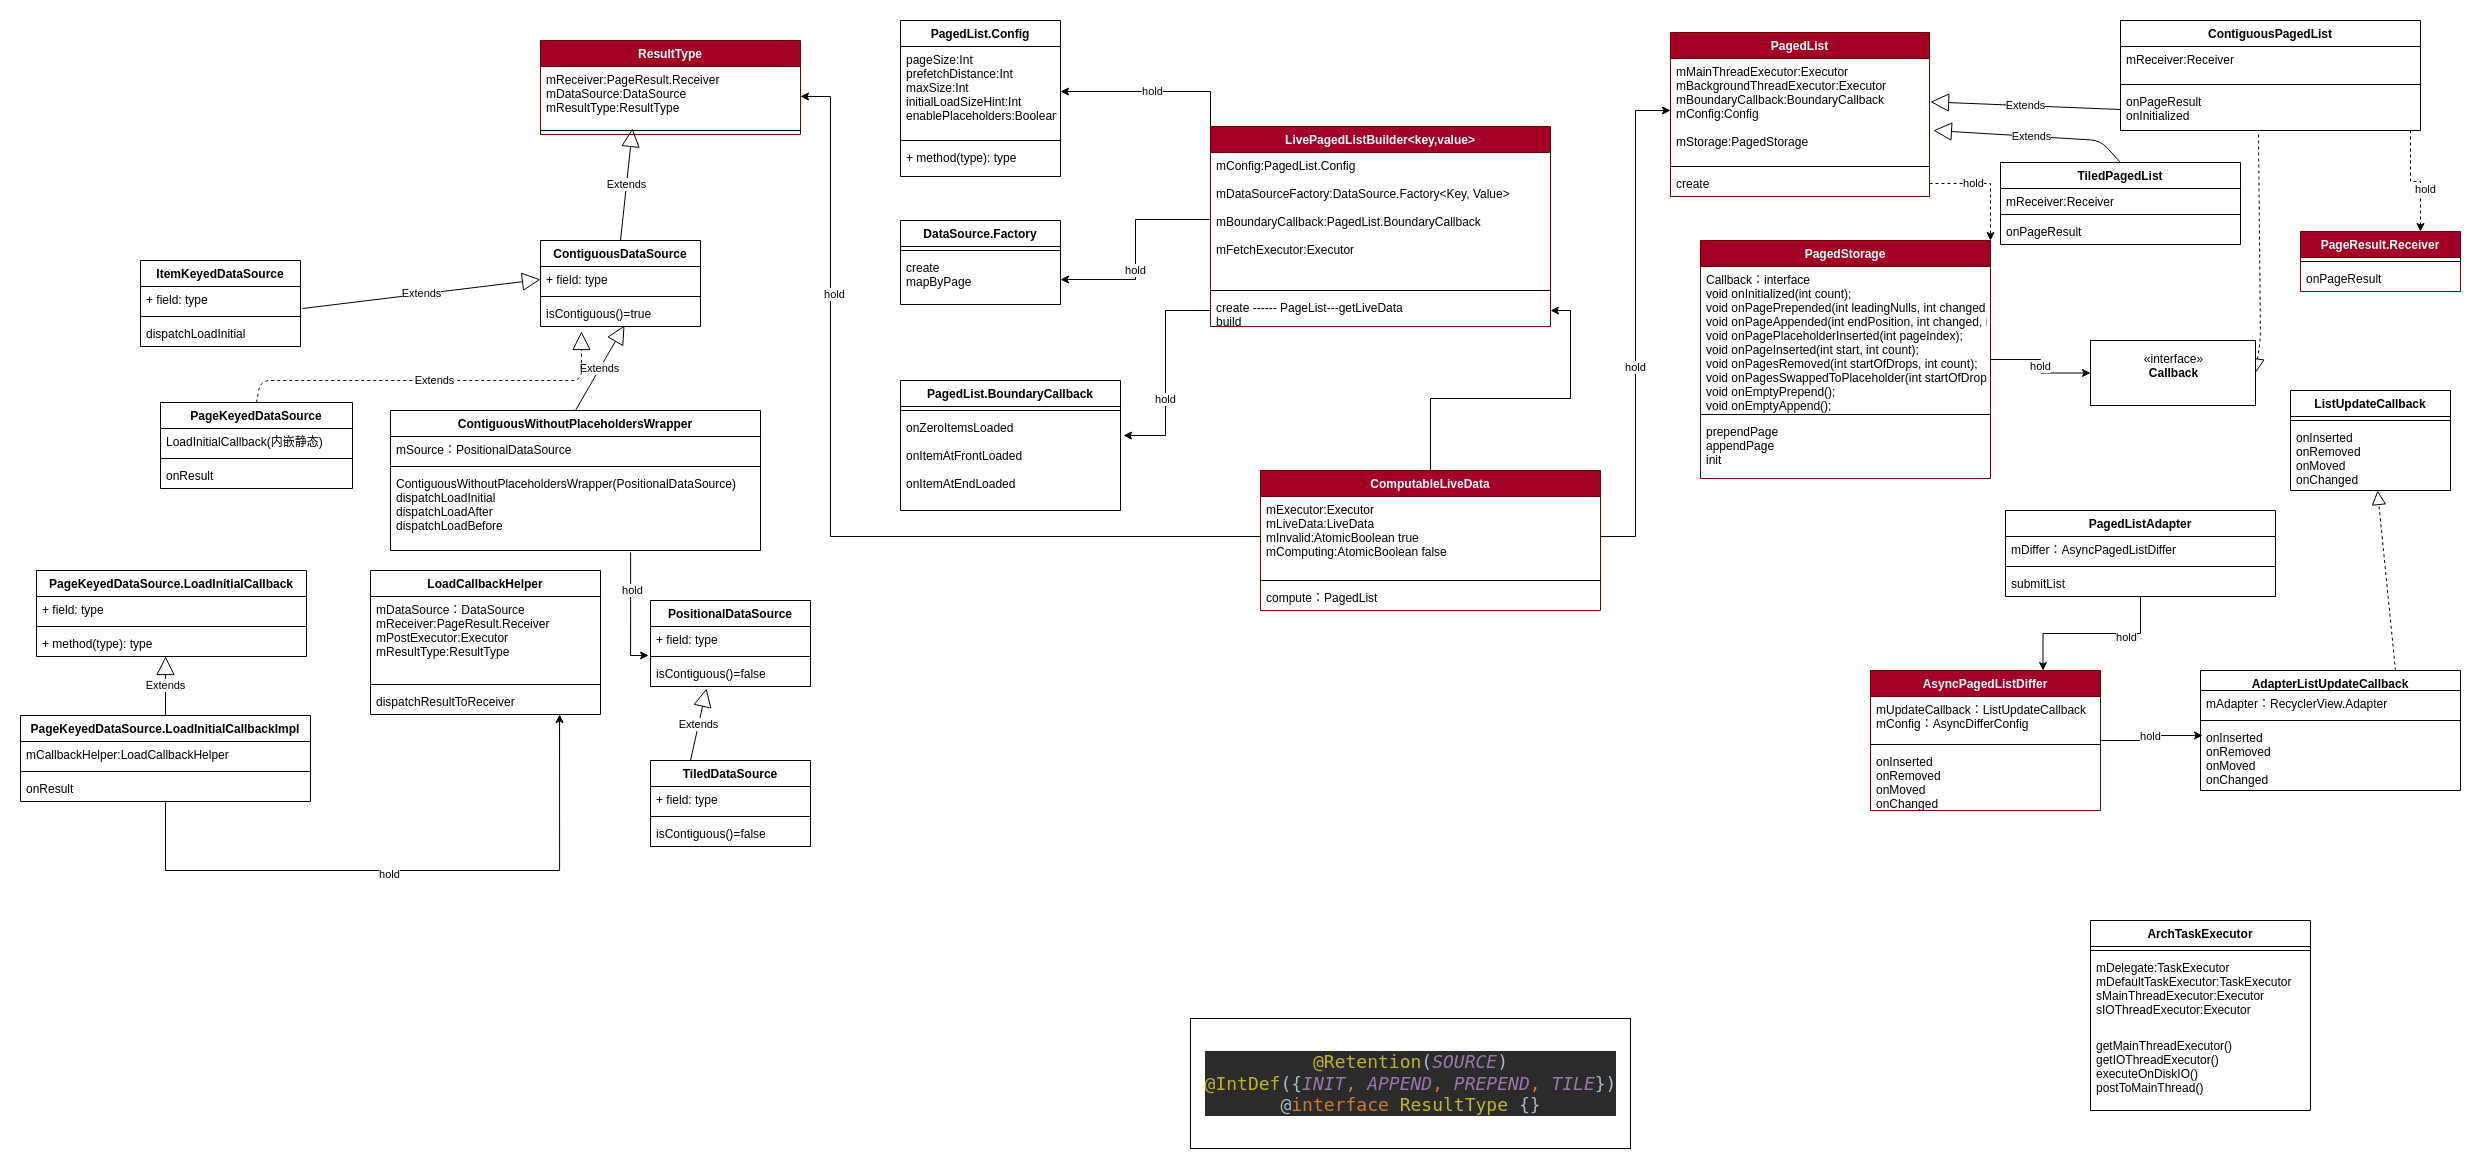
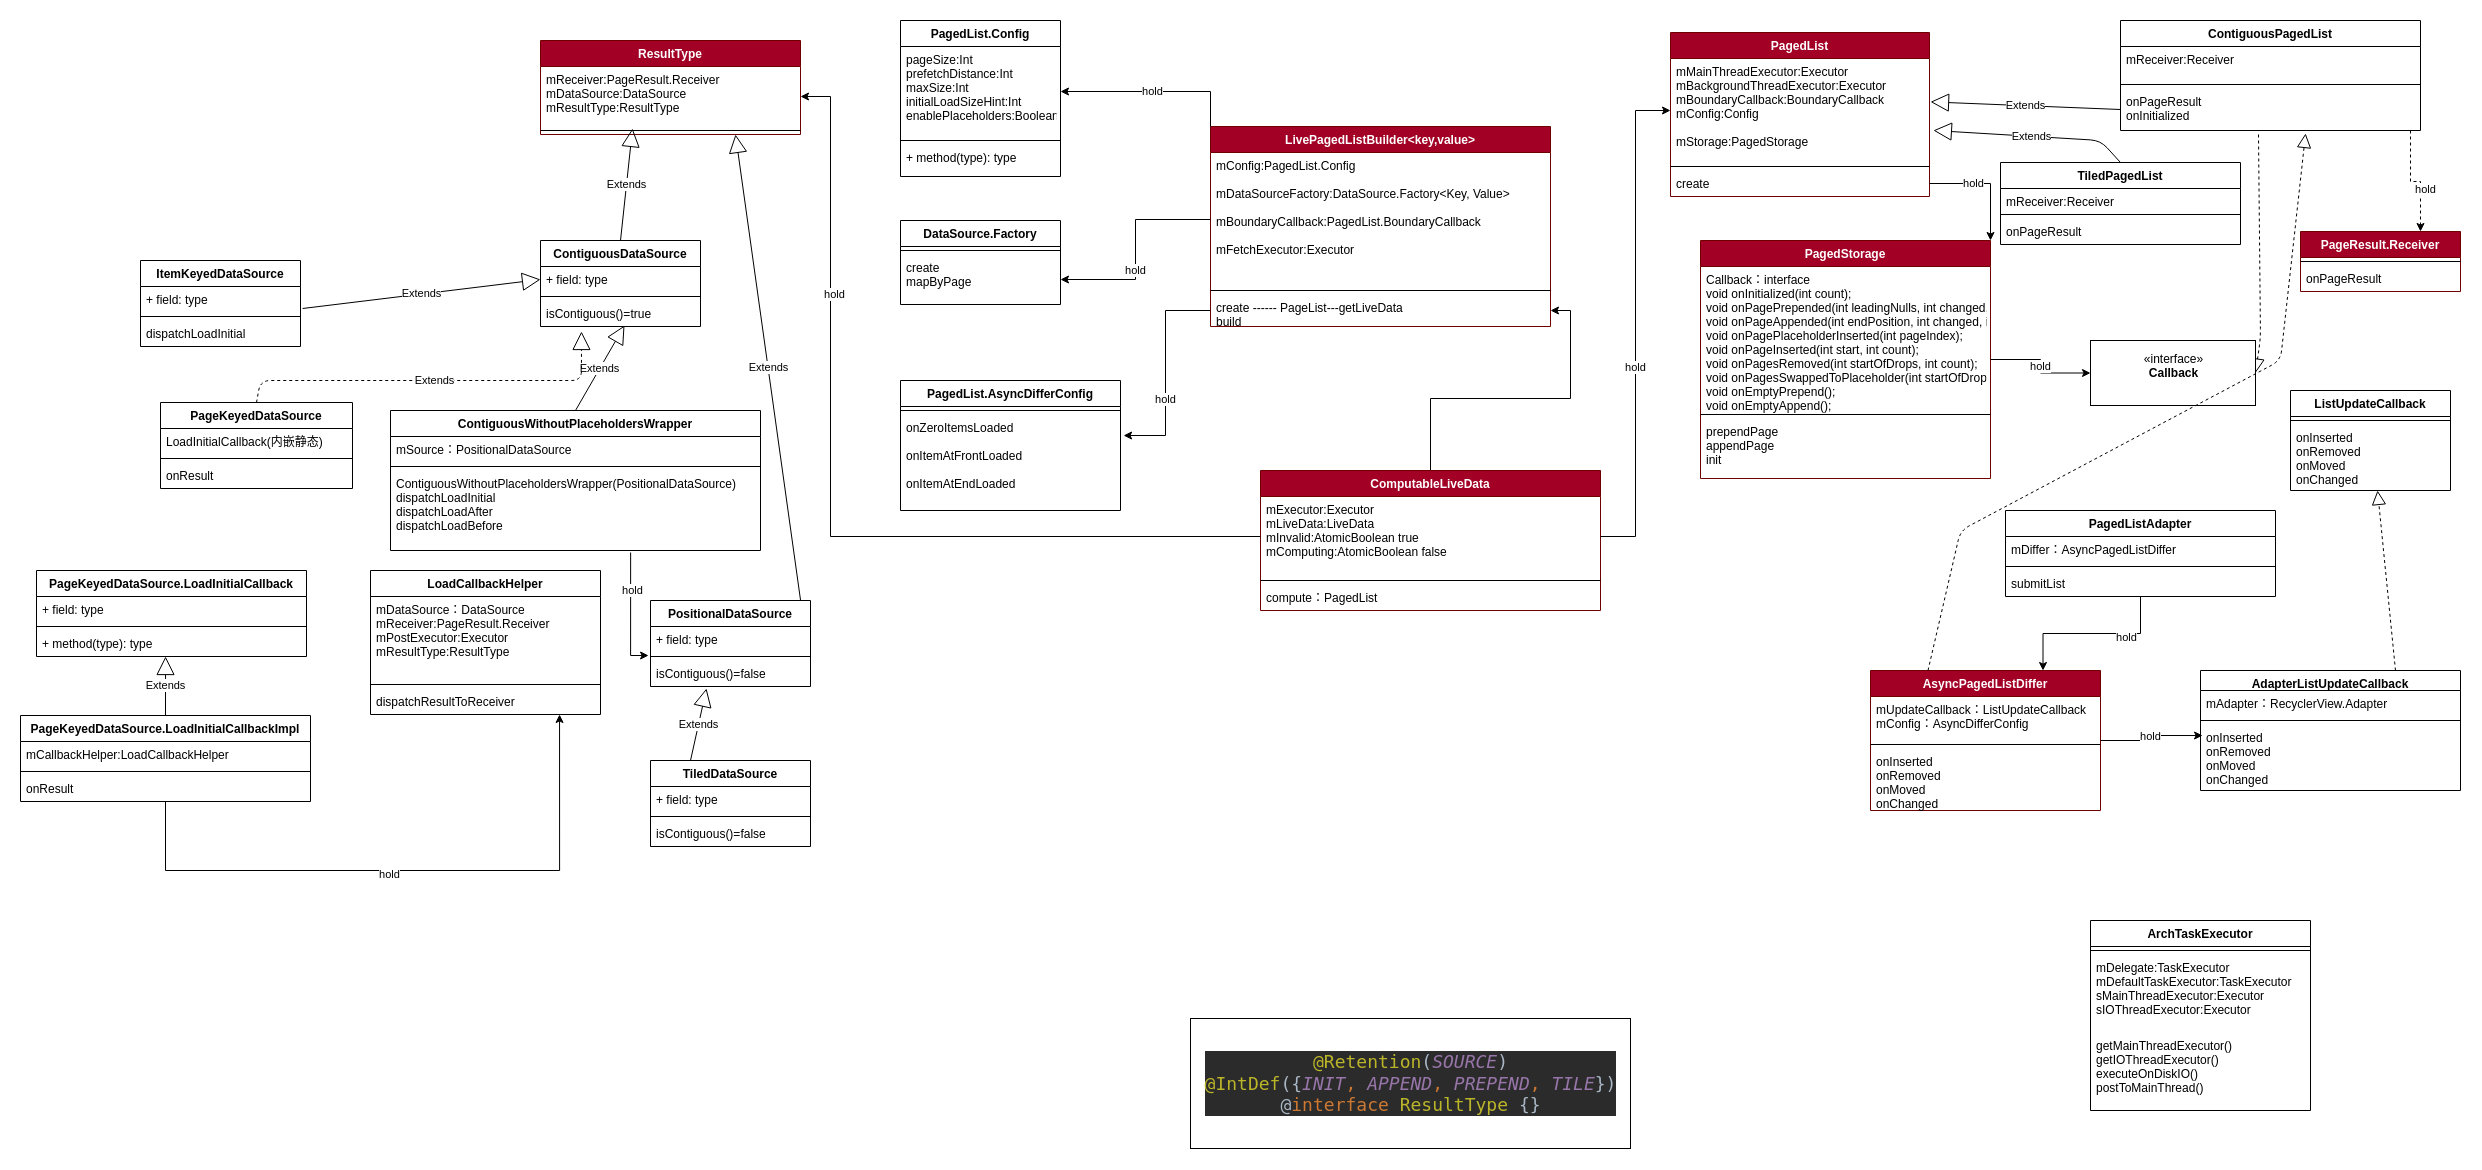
(1991, 204) -> (1991, 204)
none -> (769, 376)
(1010, 394) -> (1010, 394)
none -> (2151, 429)
